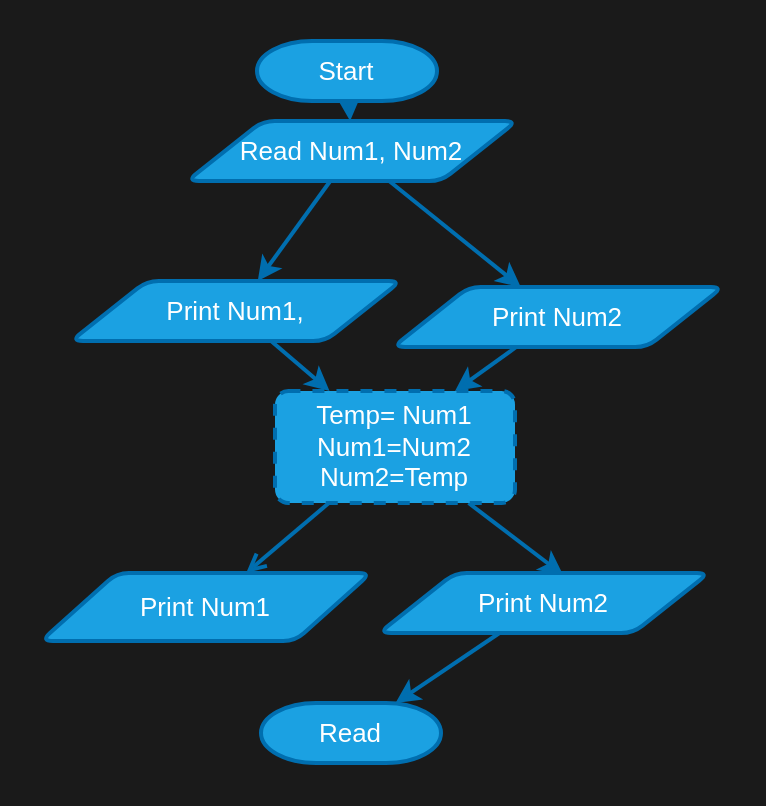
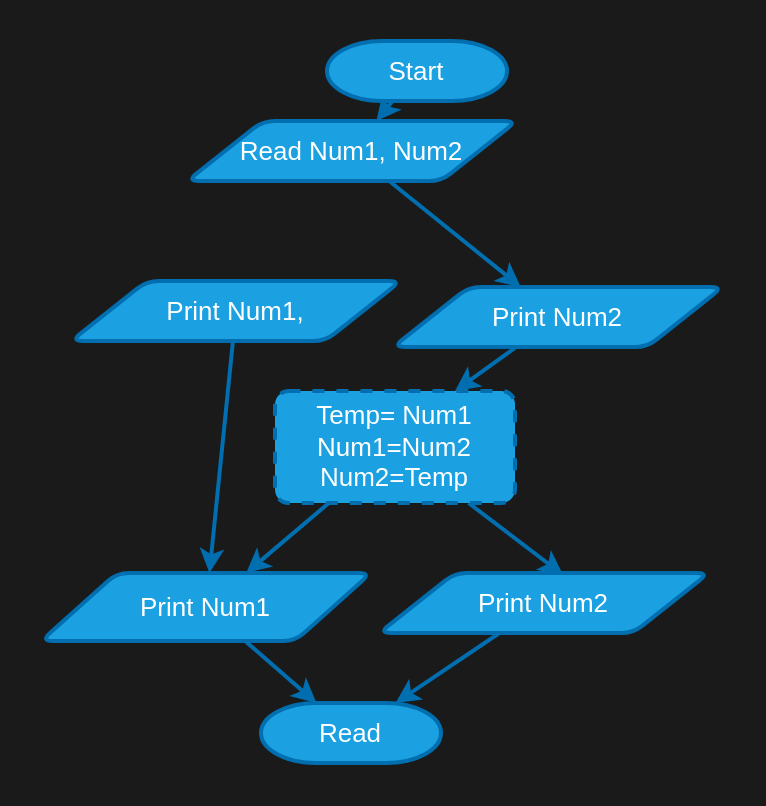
(347, 71) -> (417, 71)
(299, 224) -> none
(294, 361) -> (222, 449)
(259, 562) -> (260, 561)
none -> (275, 667)
